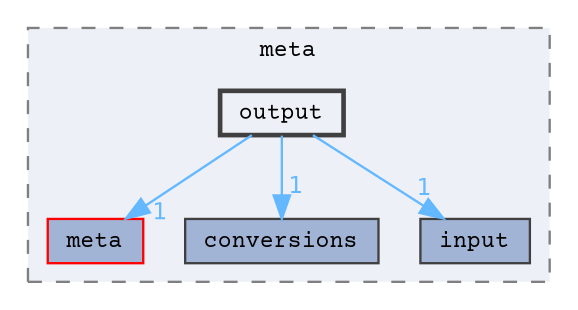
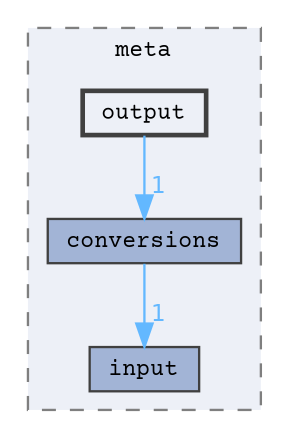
(368, 170) -> (144, 294)
(95, 241) -> none
